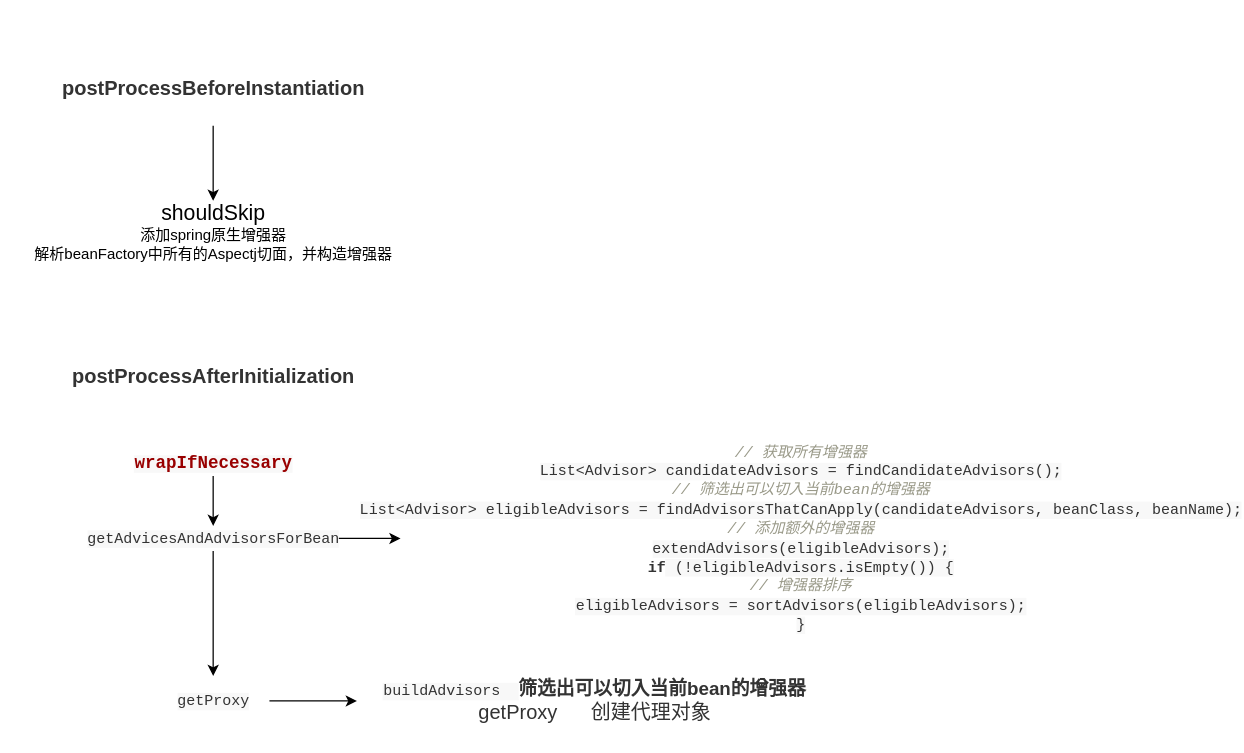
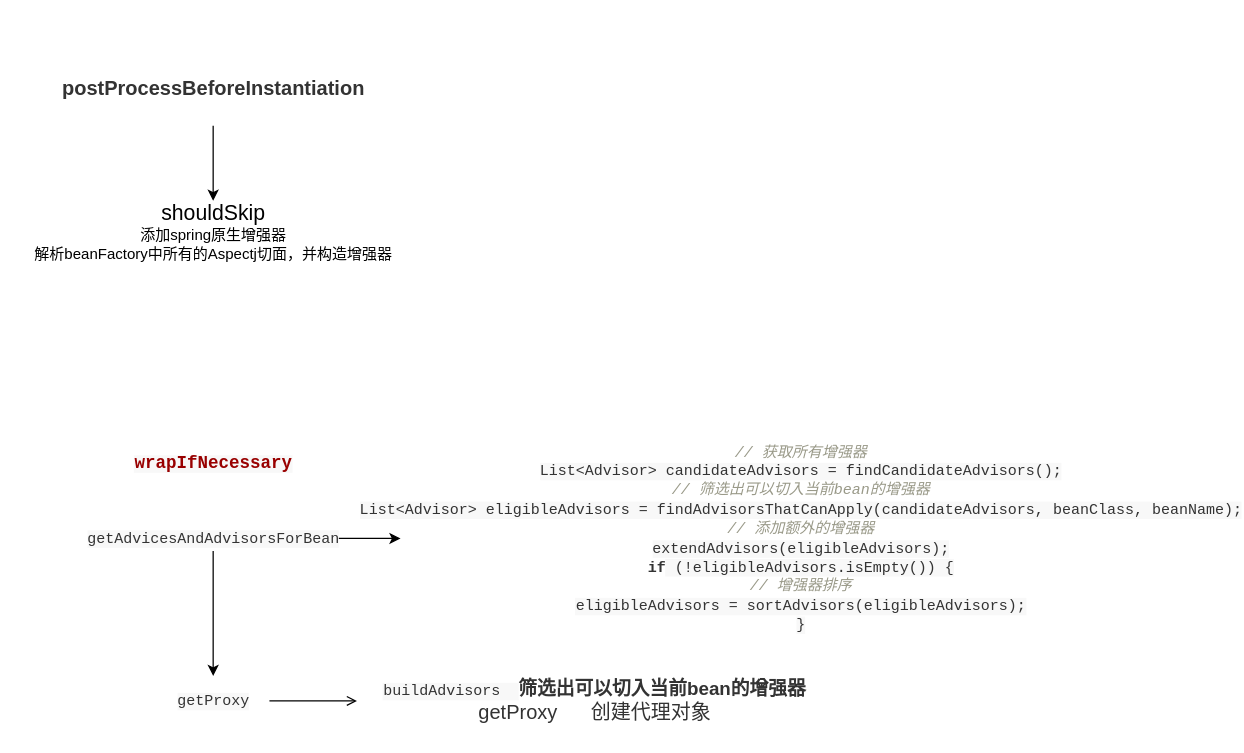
(213, 363) -> none
(213, 497) -> none
(347, 701) -> (348, 701)
